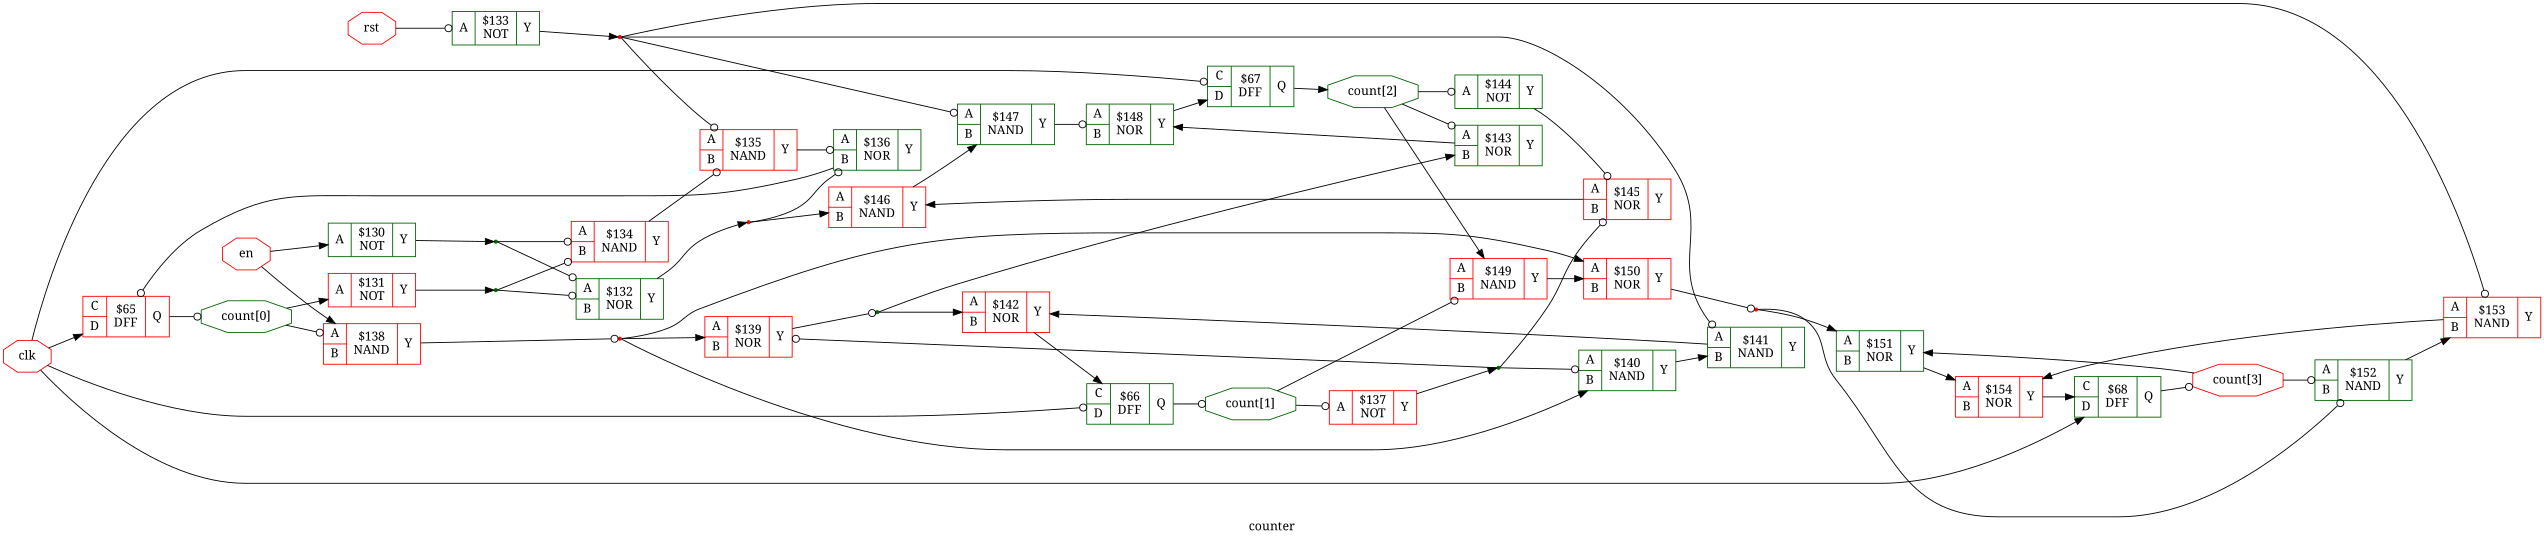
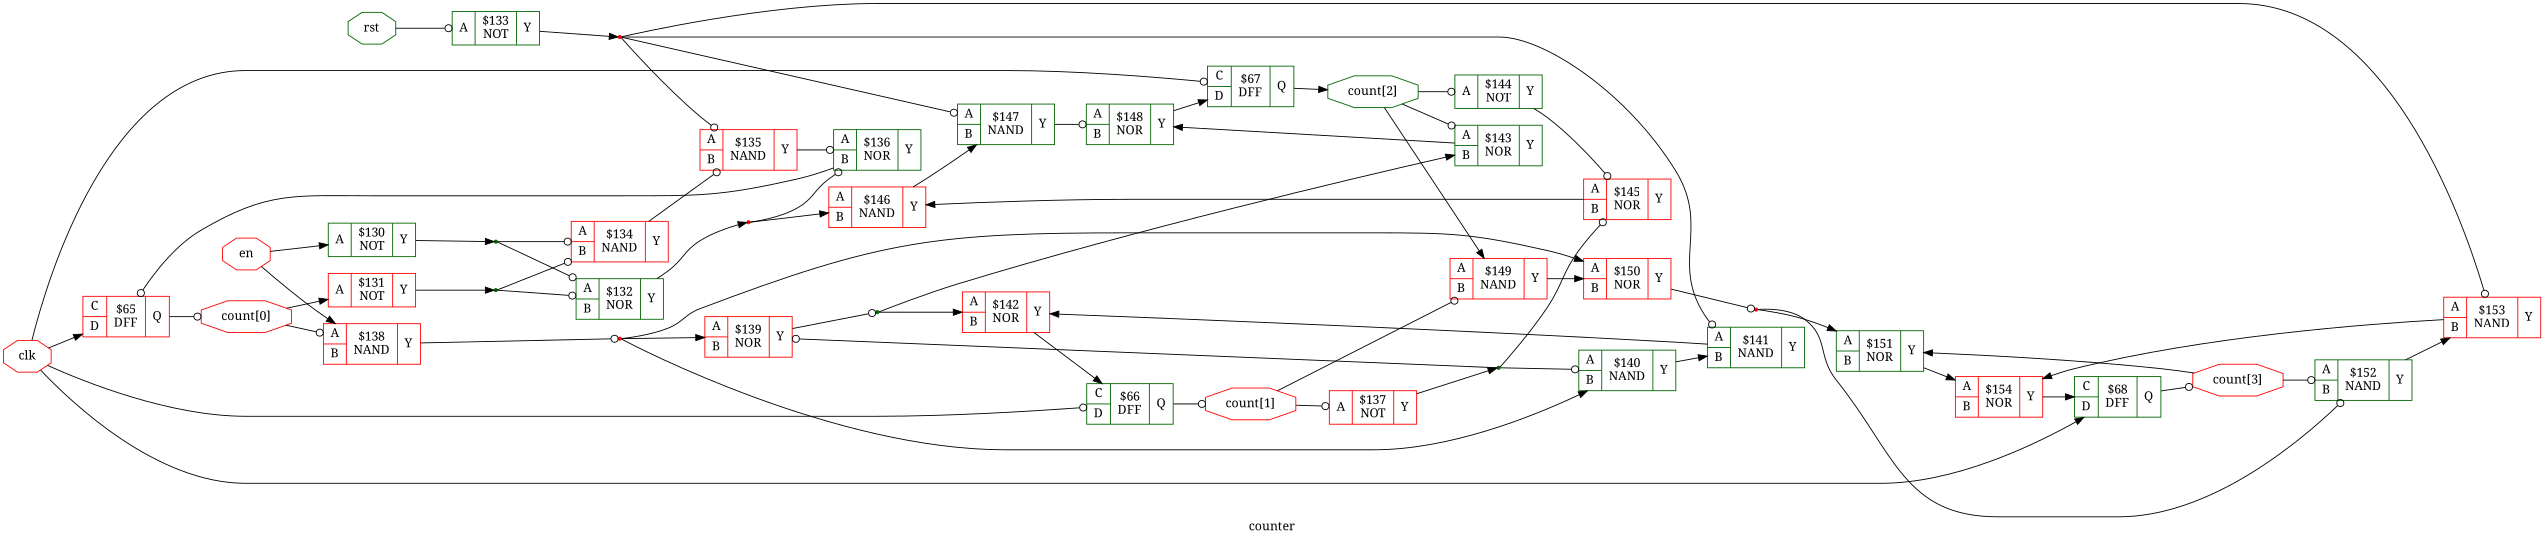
(372, 28) -> (372, 28)
(246, 317) -> (246, 317)
(1251, 404) -> (1251, 404)
